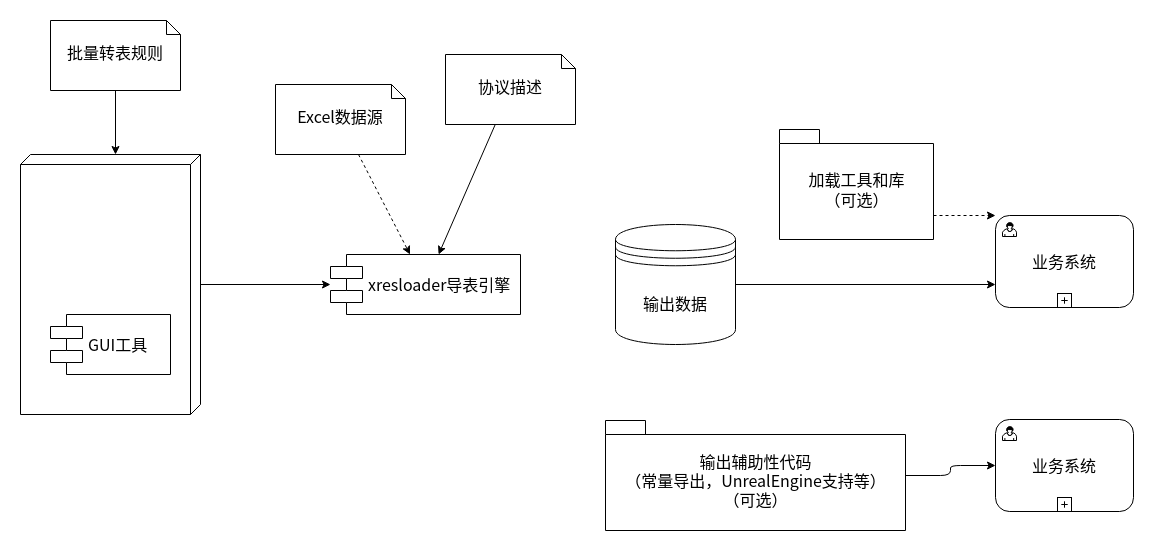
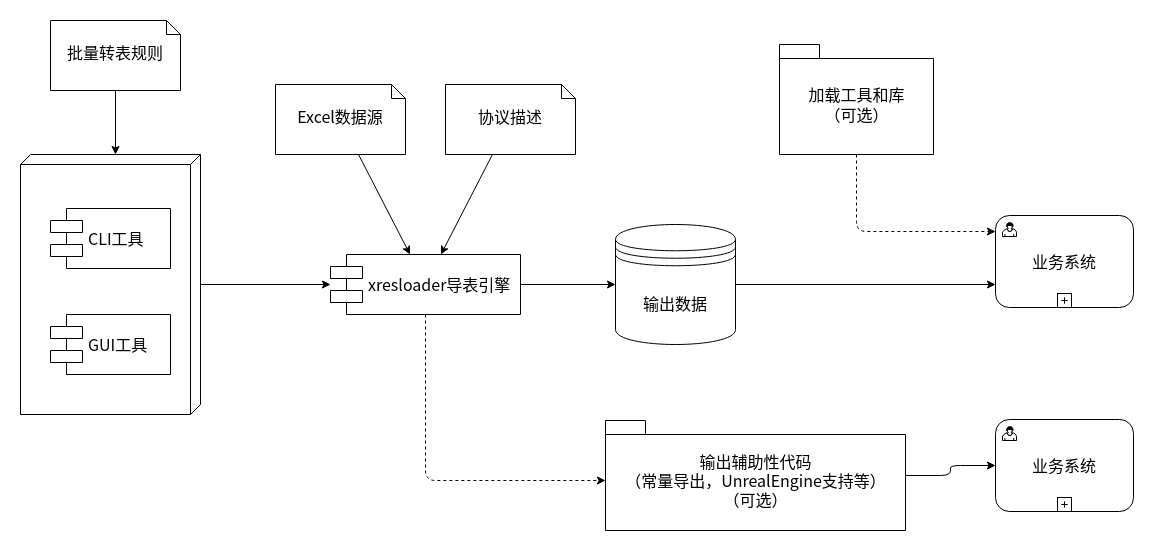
(511, 90) -> (511, 120)
(857, 185) -> (857, 100)
(382, 201) -> (382, 201)
none -> (111, 239)
none -> (565, 285)
none -> (432, 480)
